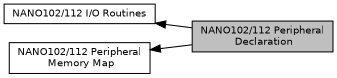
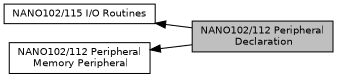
(80, 14) -> (80, 14)
(80, 58) -> (80, 58)
